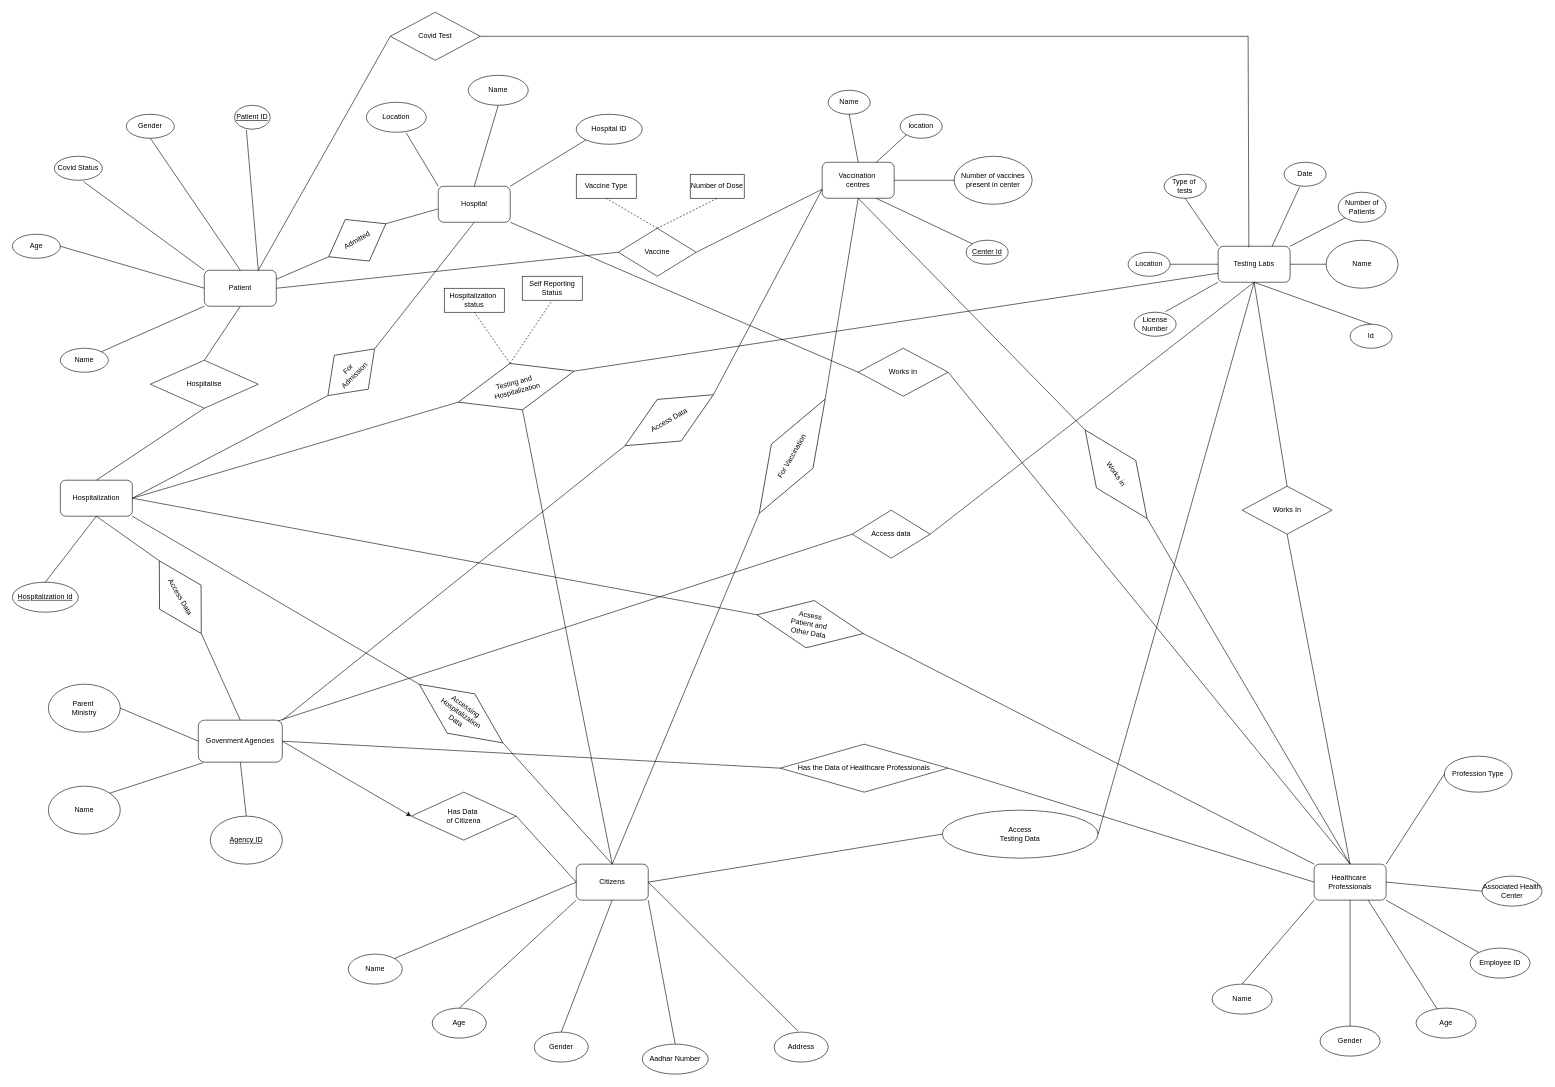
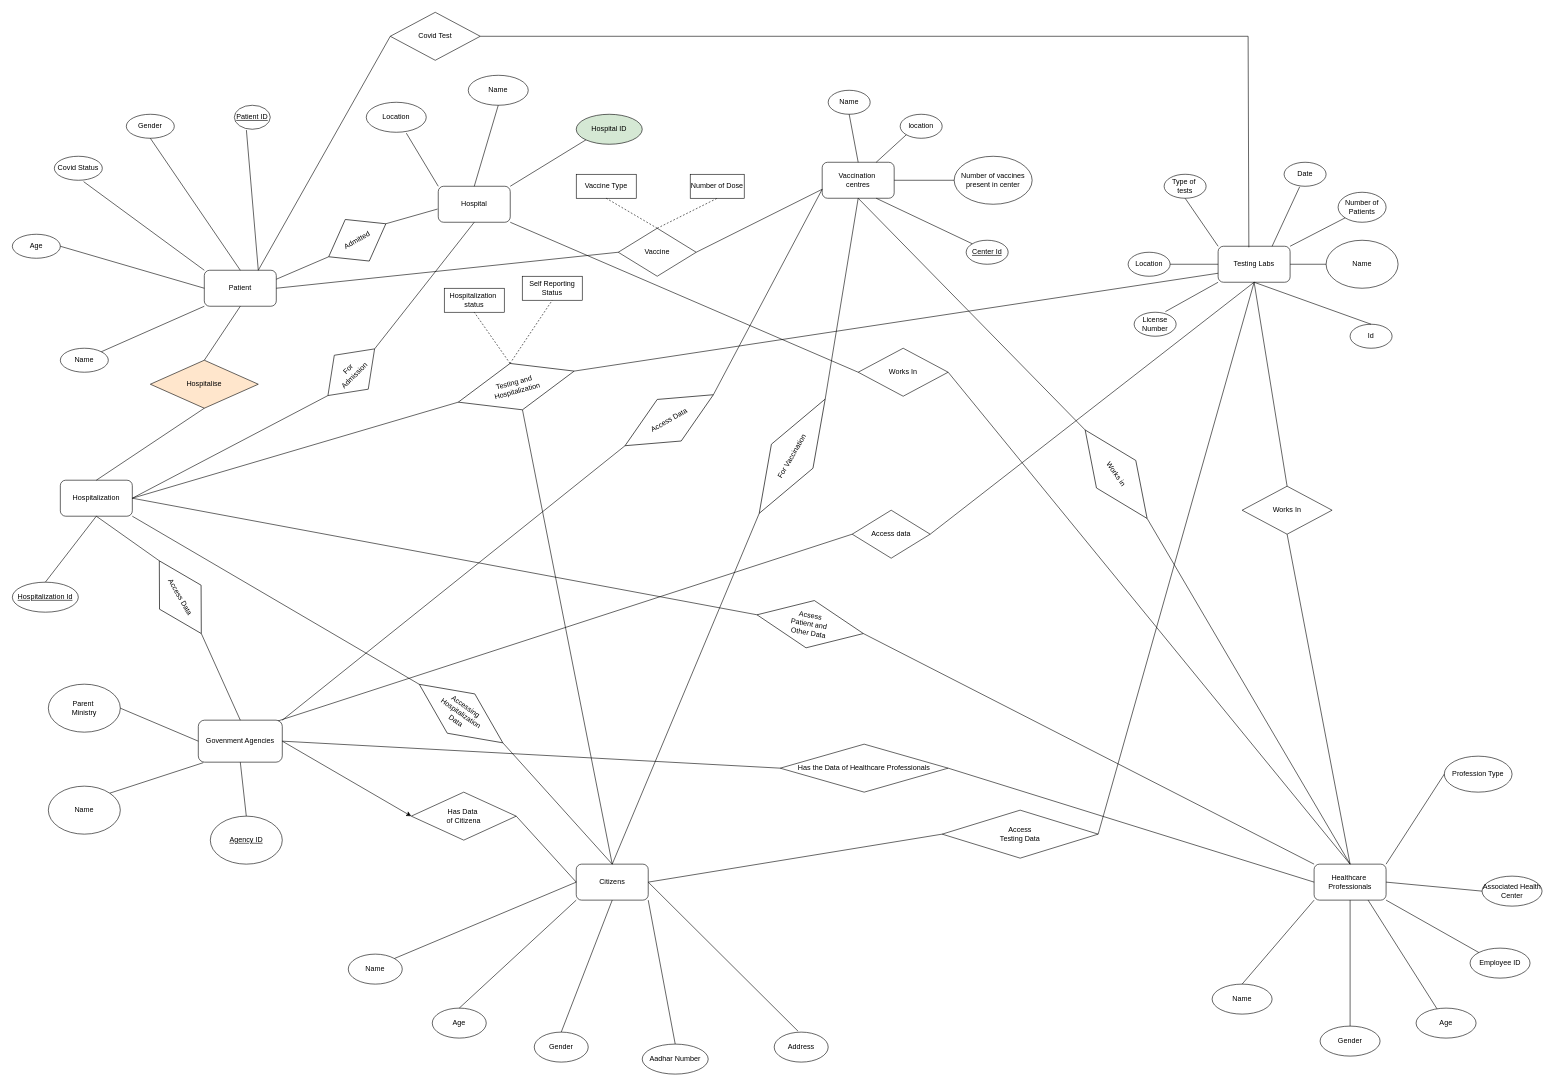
(609, 129) -> (609, 129)
(204, 384) -> (204, 384)
(1020, 834) -> (1020, 834)
